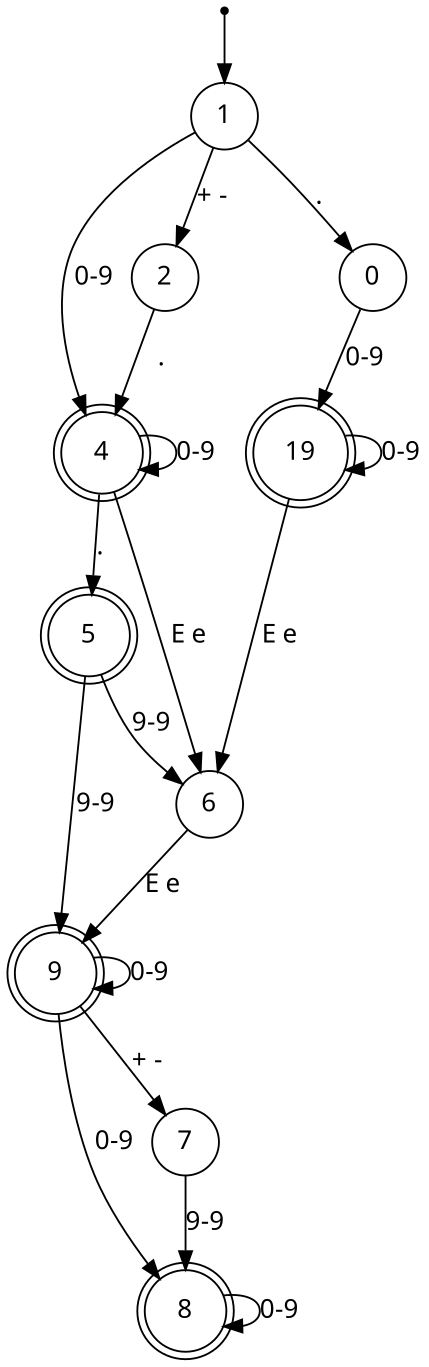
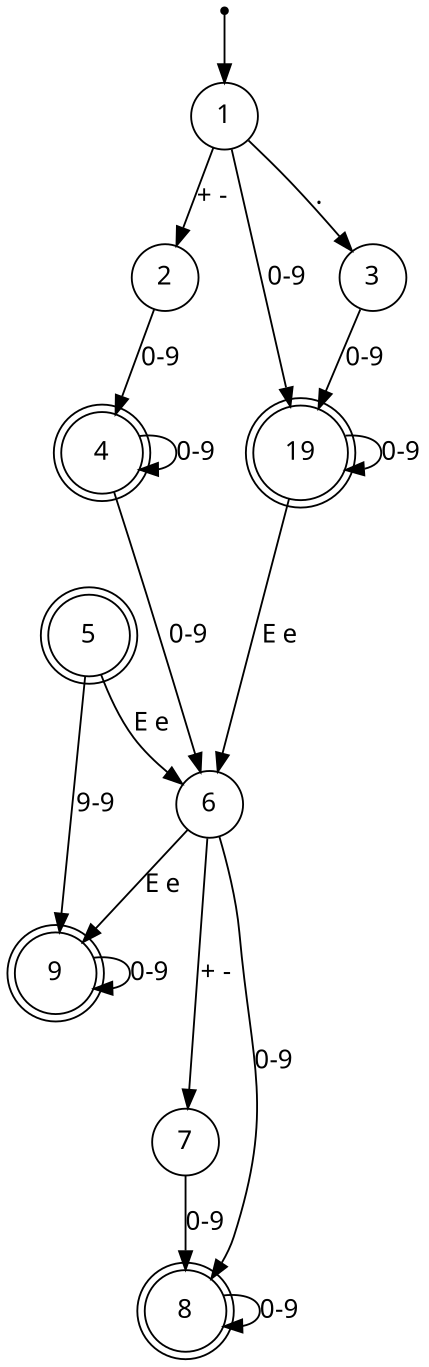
(77, 239) -> (259, 268)
(373, 278) -> (373, 278)
(161, 358) -> (161, 358)
(96, 535) -> none
(189, 636) -> (189, 636)
(152, 724) -> (152, 724)
(117, 1053) -> (198, 964)
(84, 1146) -> (253, 1051)
(206, 1223) -> (206, 1223)
